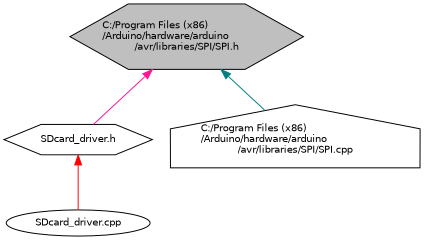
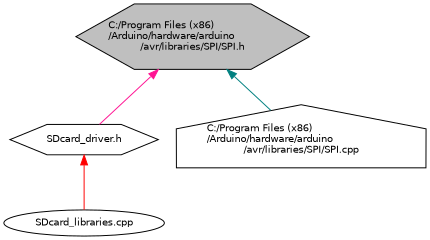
(78, 223) -> (84, 223)
